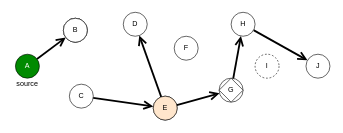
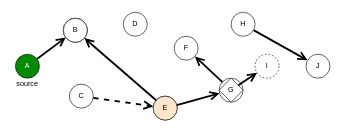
(237, 60) -> (211, 72)
(151, 69) -> (122, 71)
none -> (246, 80)
(122, 102) -> (122, 102)
